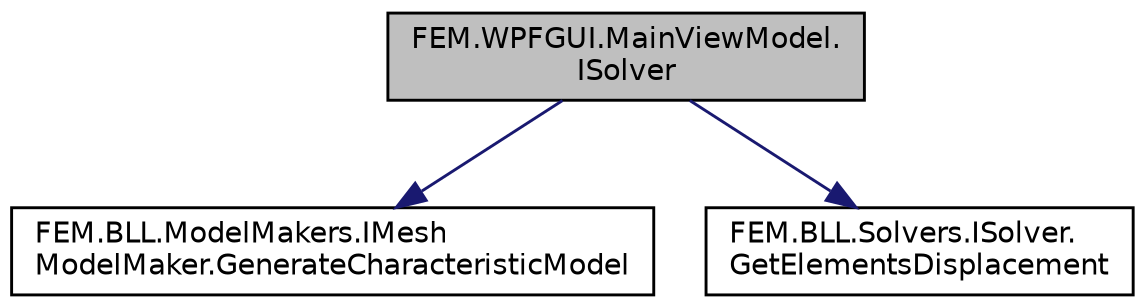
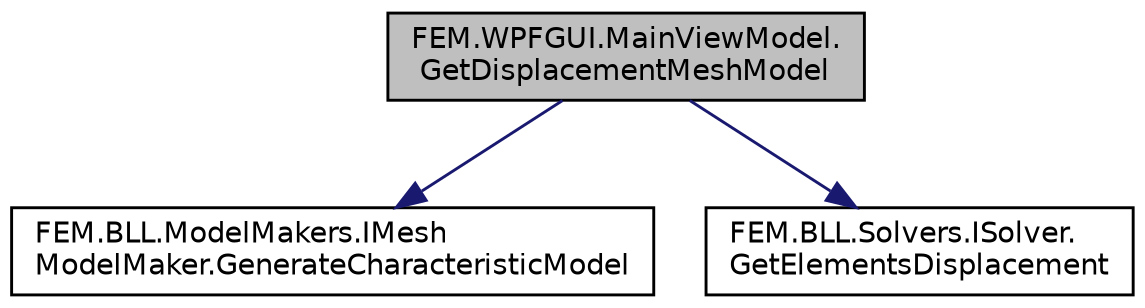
(626, 57) -> (626, 57)
